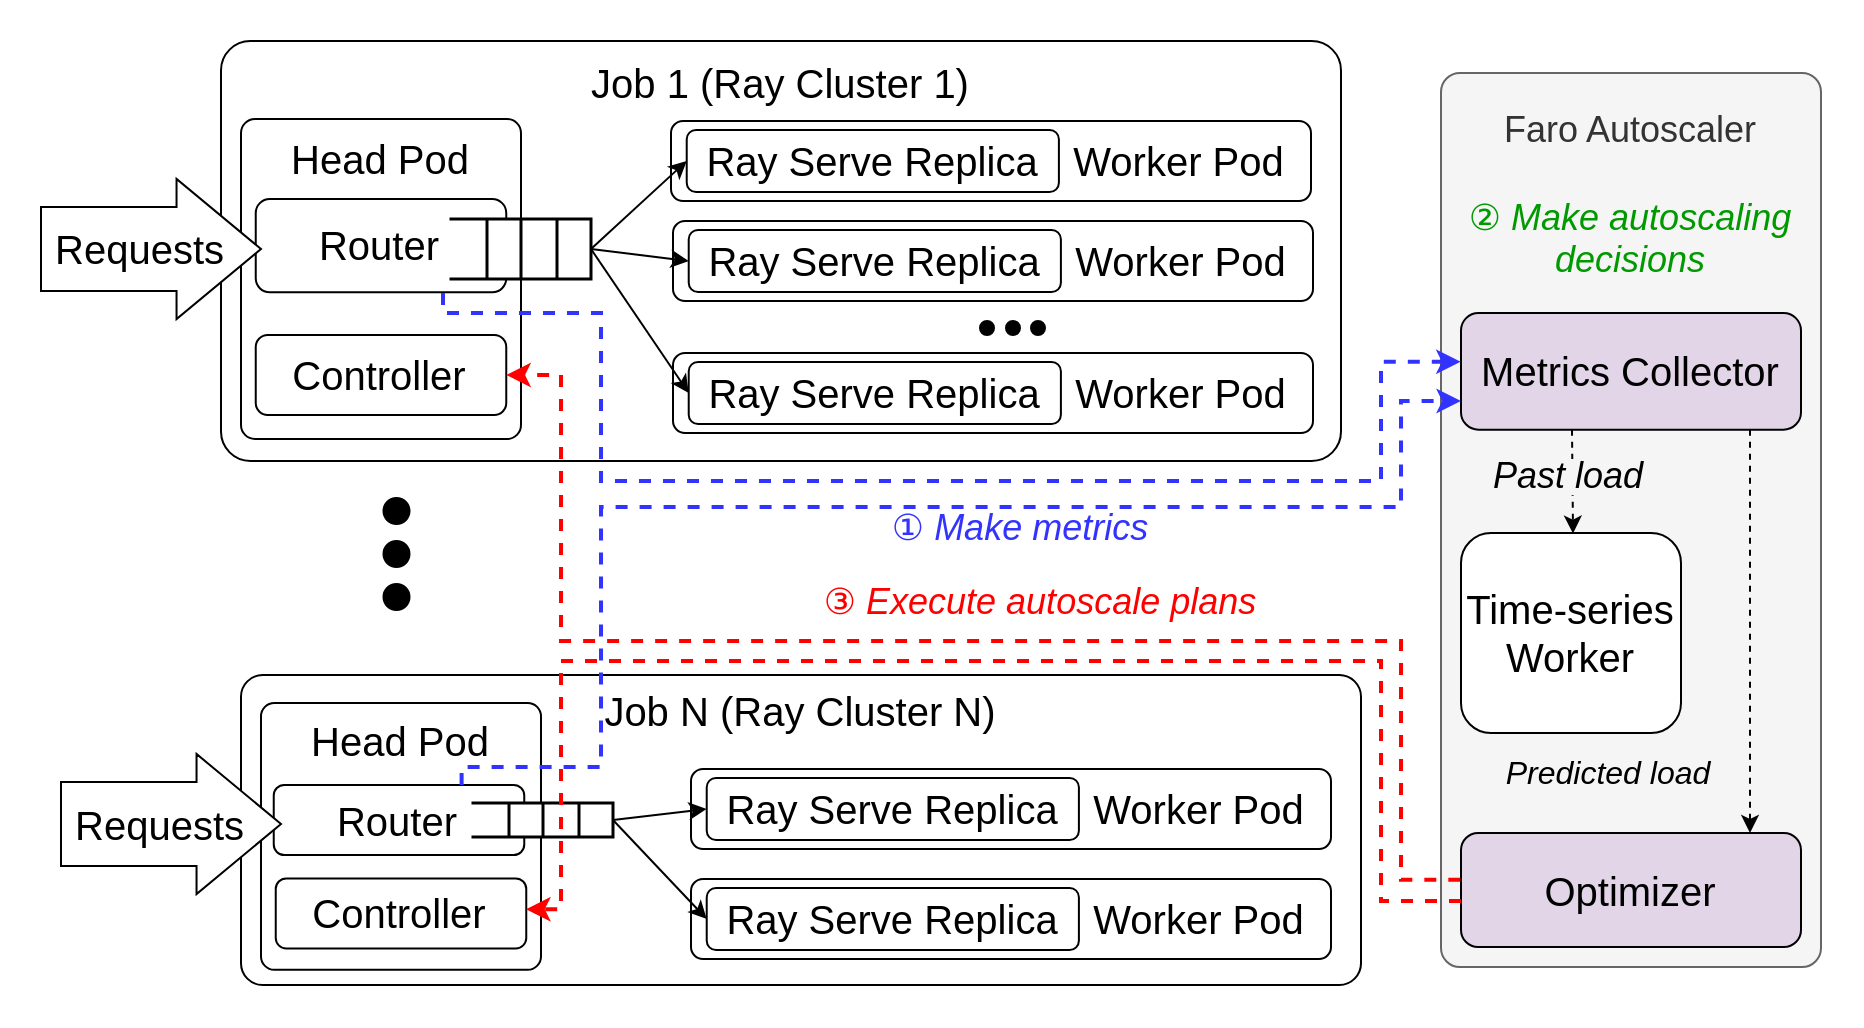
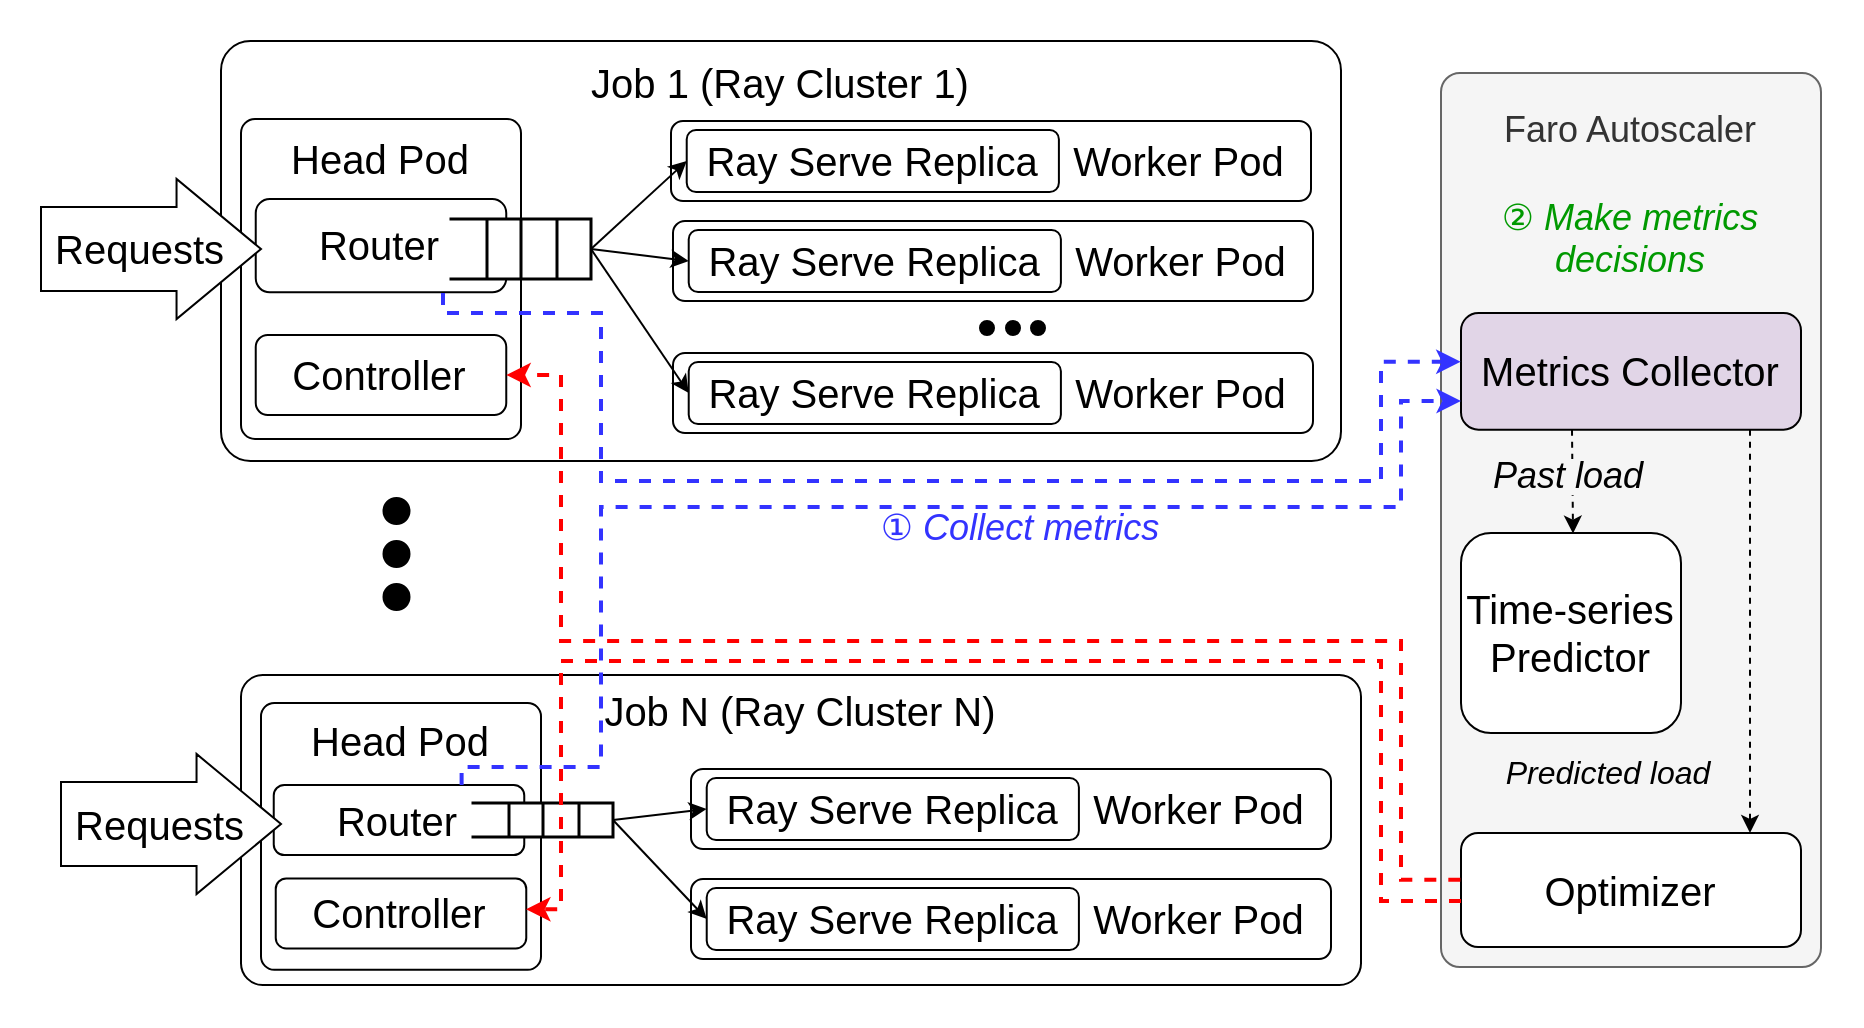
(1631, 521) -> (1631, 521)
(1021, 529) -> (1021, 529)
(1041, 603) -> none
(1571, 633) -> (1571, 633)
(1631, 890) -> (1631, 890)
